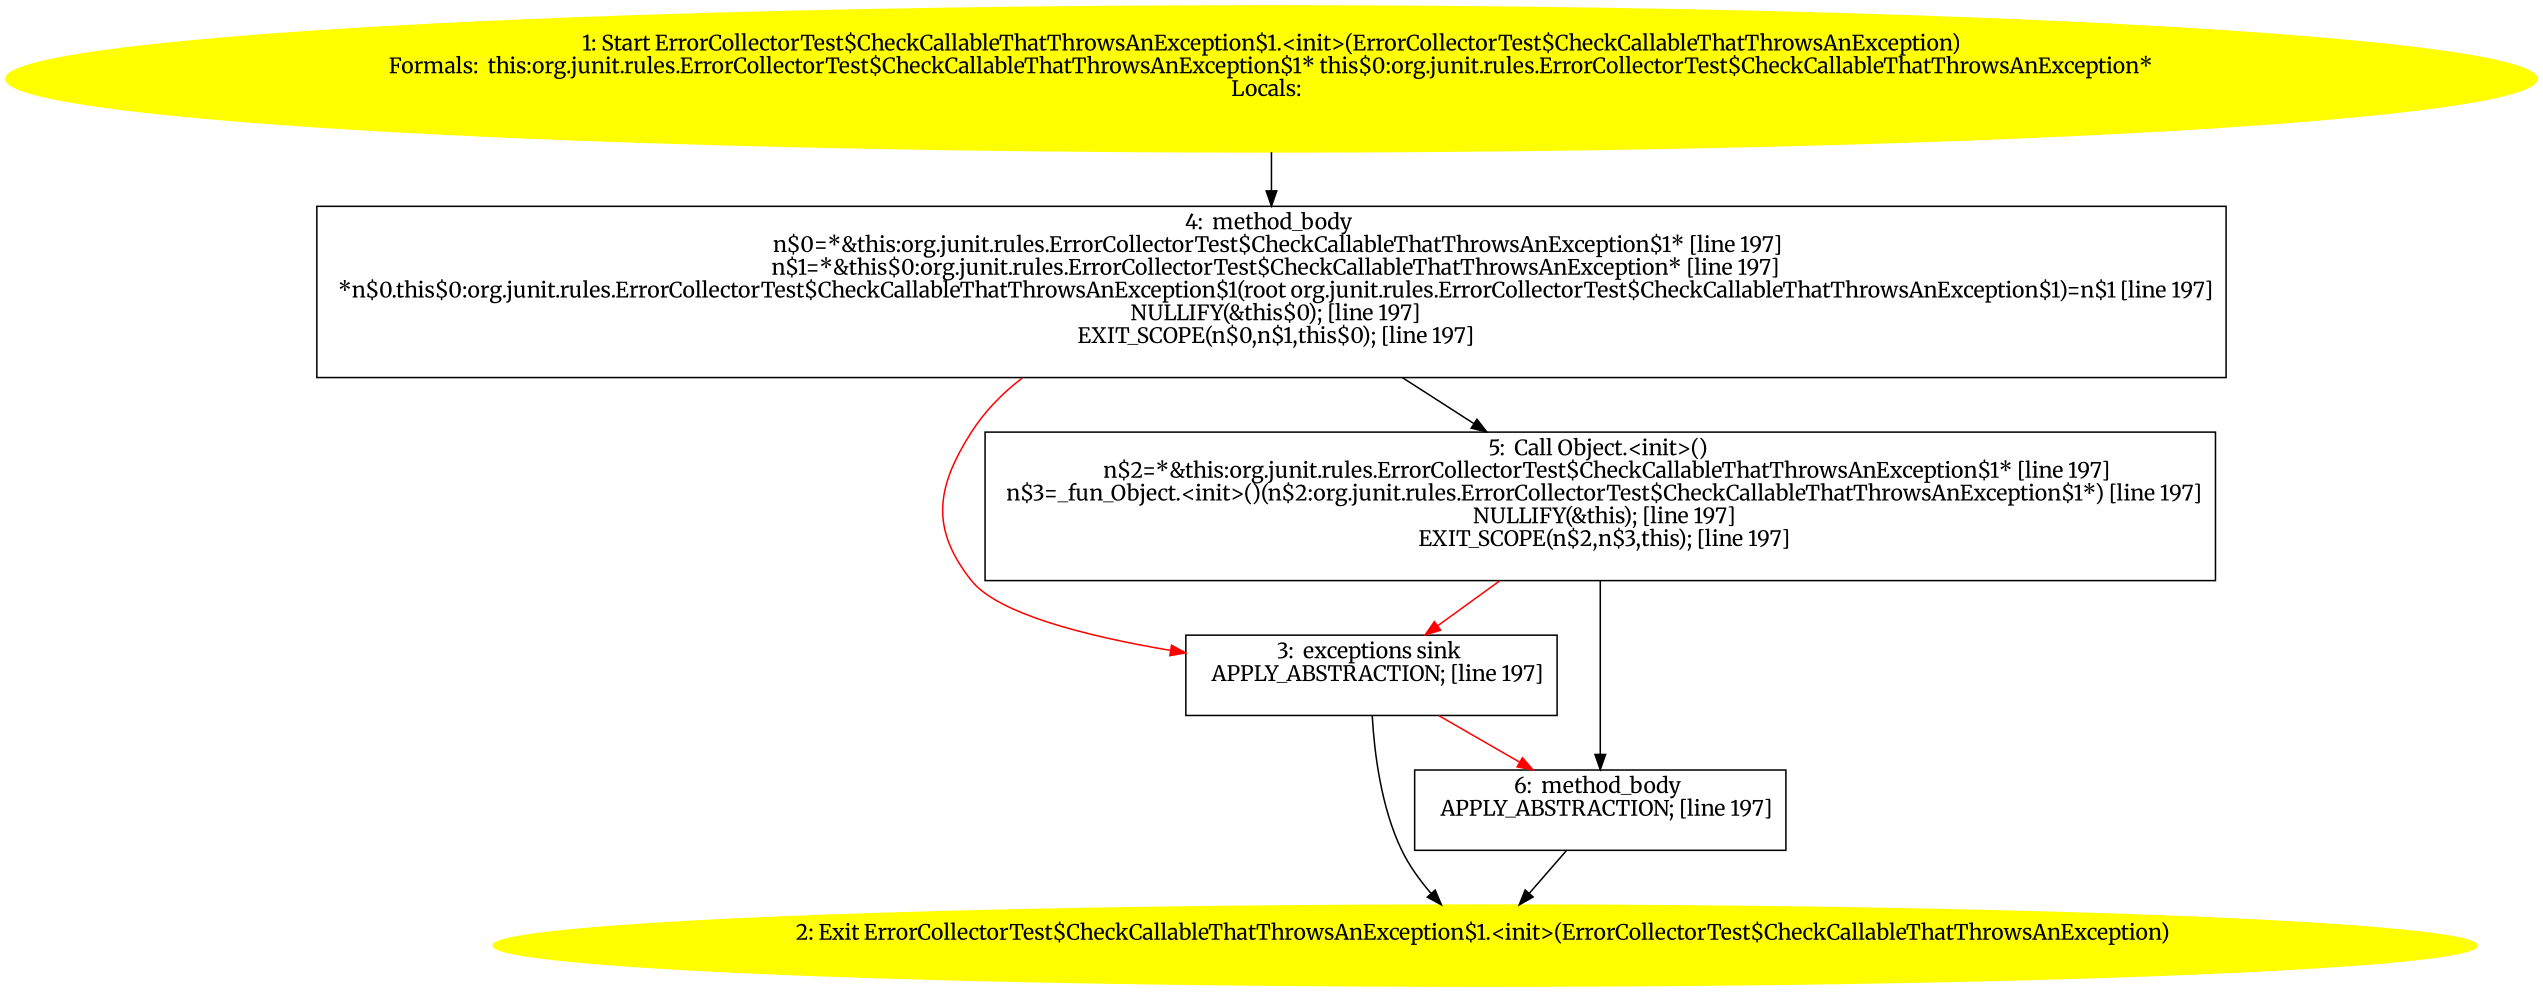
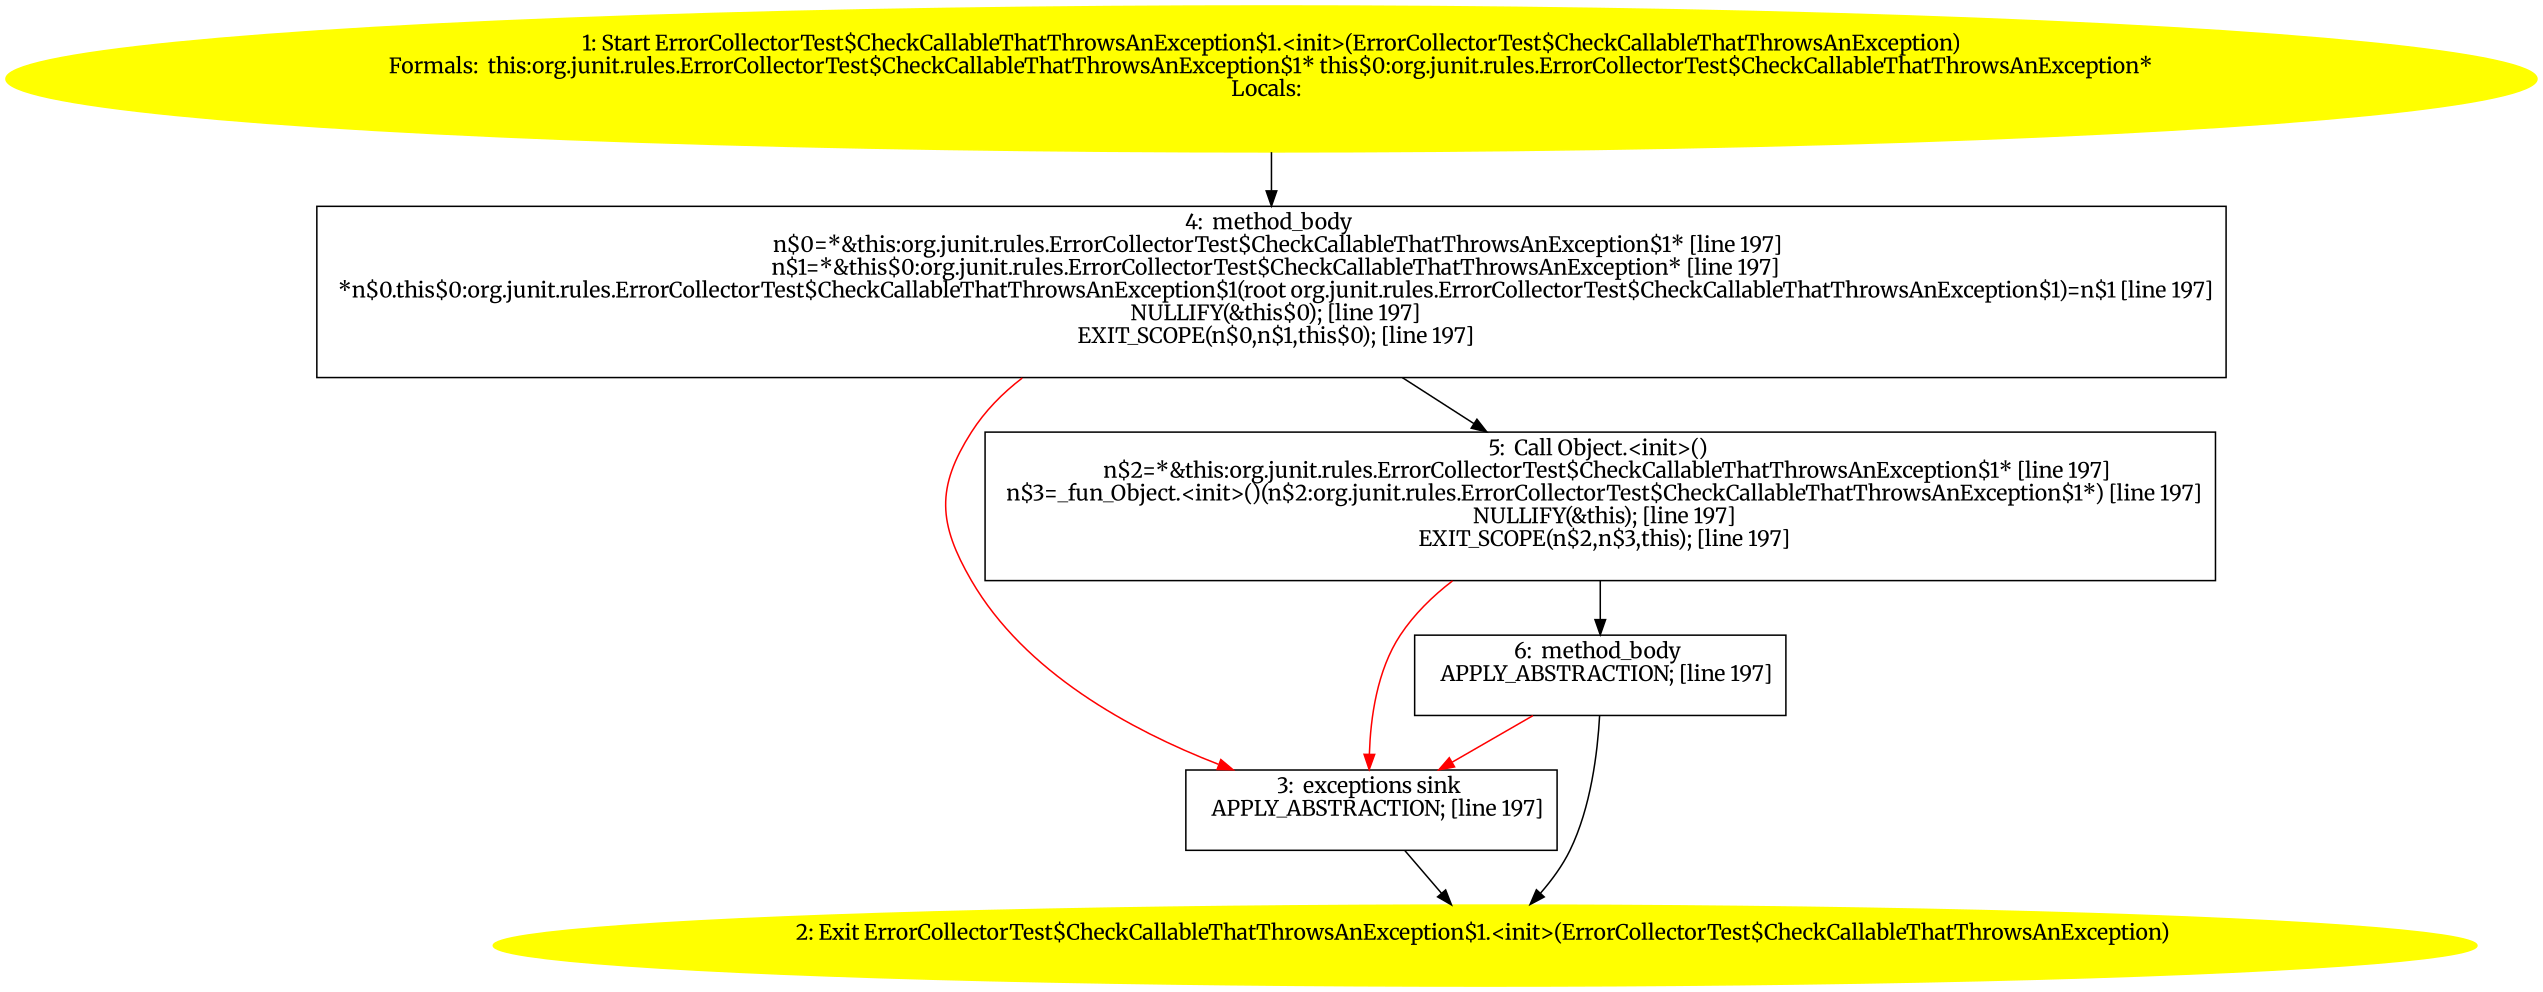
(1479, 739) -> (1493, 739)
